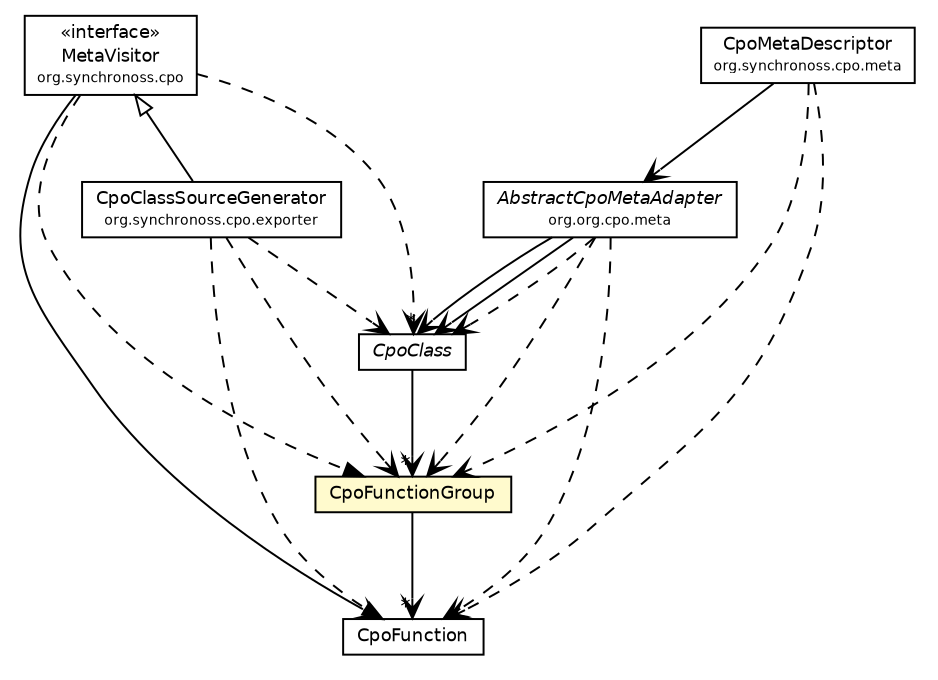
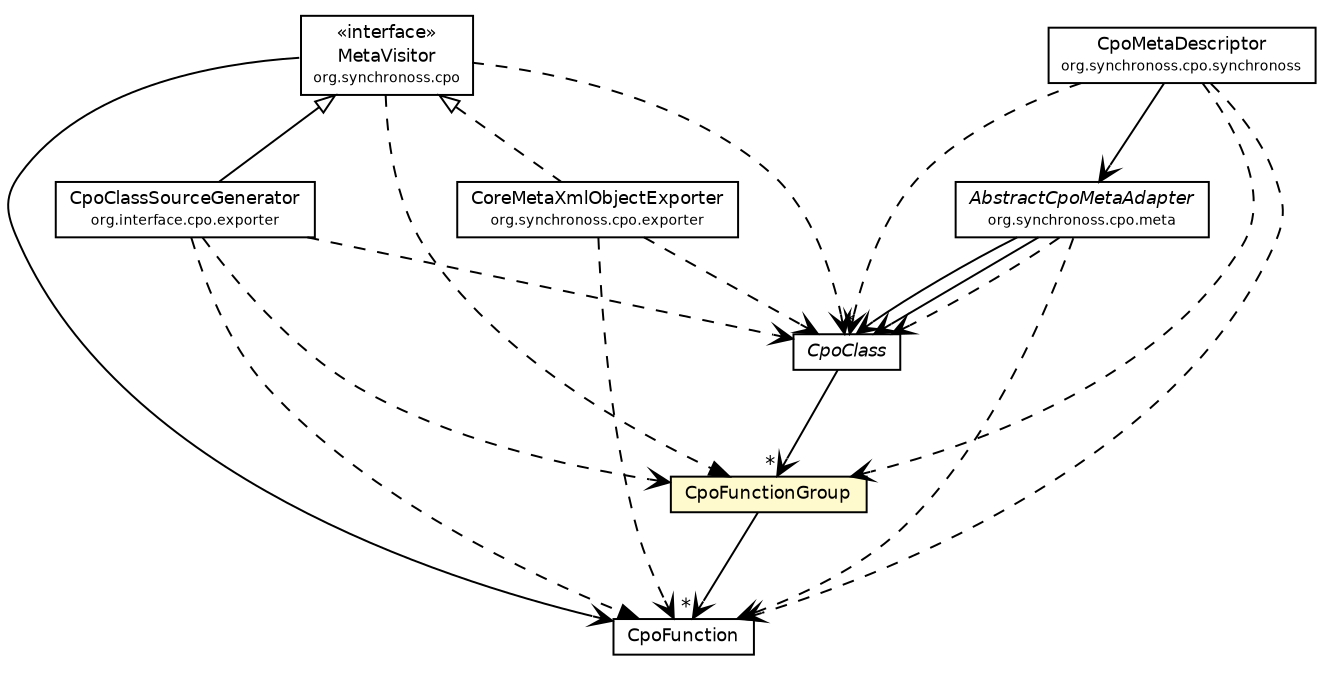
(808, 66) -> (1182, 66)
none -> (932, 165)
none -> (598, 210)
(212, 221) -> (185, 221)
(610, 221) -> (1082, 221)
(524, 353) -> none
